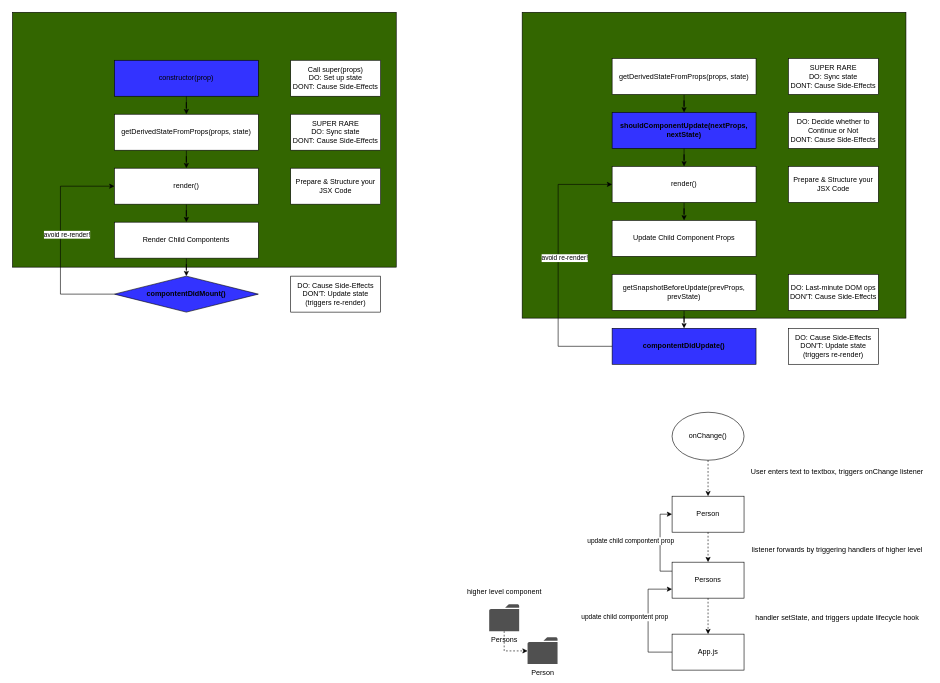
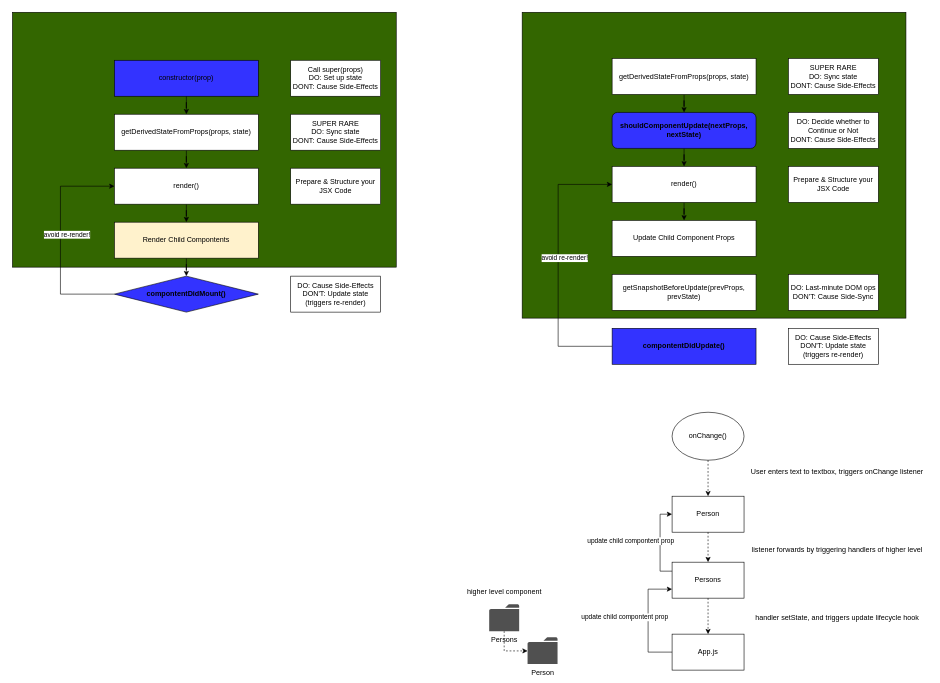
(684, 131) -> (684, 131)
(186, 240) -> (186, 240)
(834, 293) -> (834, 293)
(684, 319) -> none
